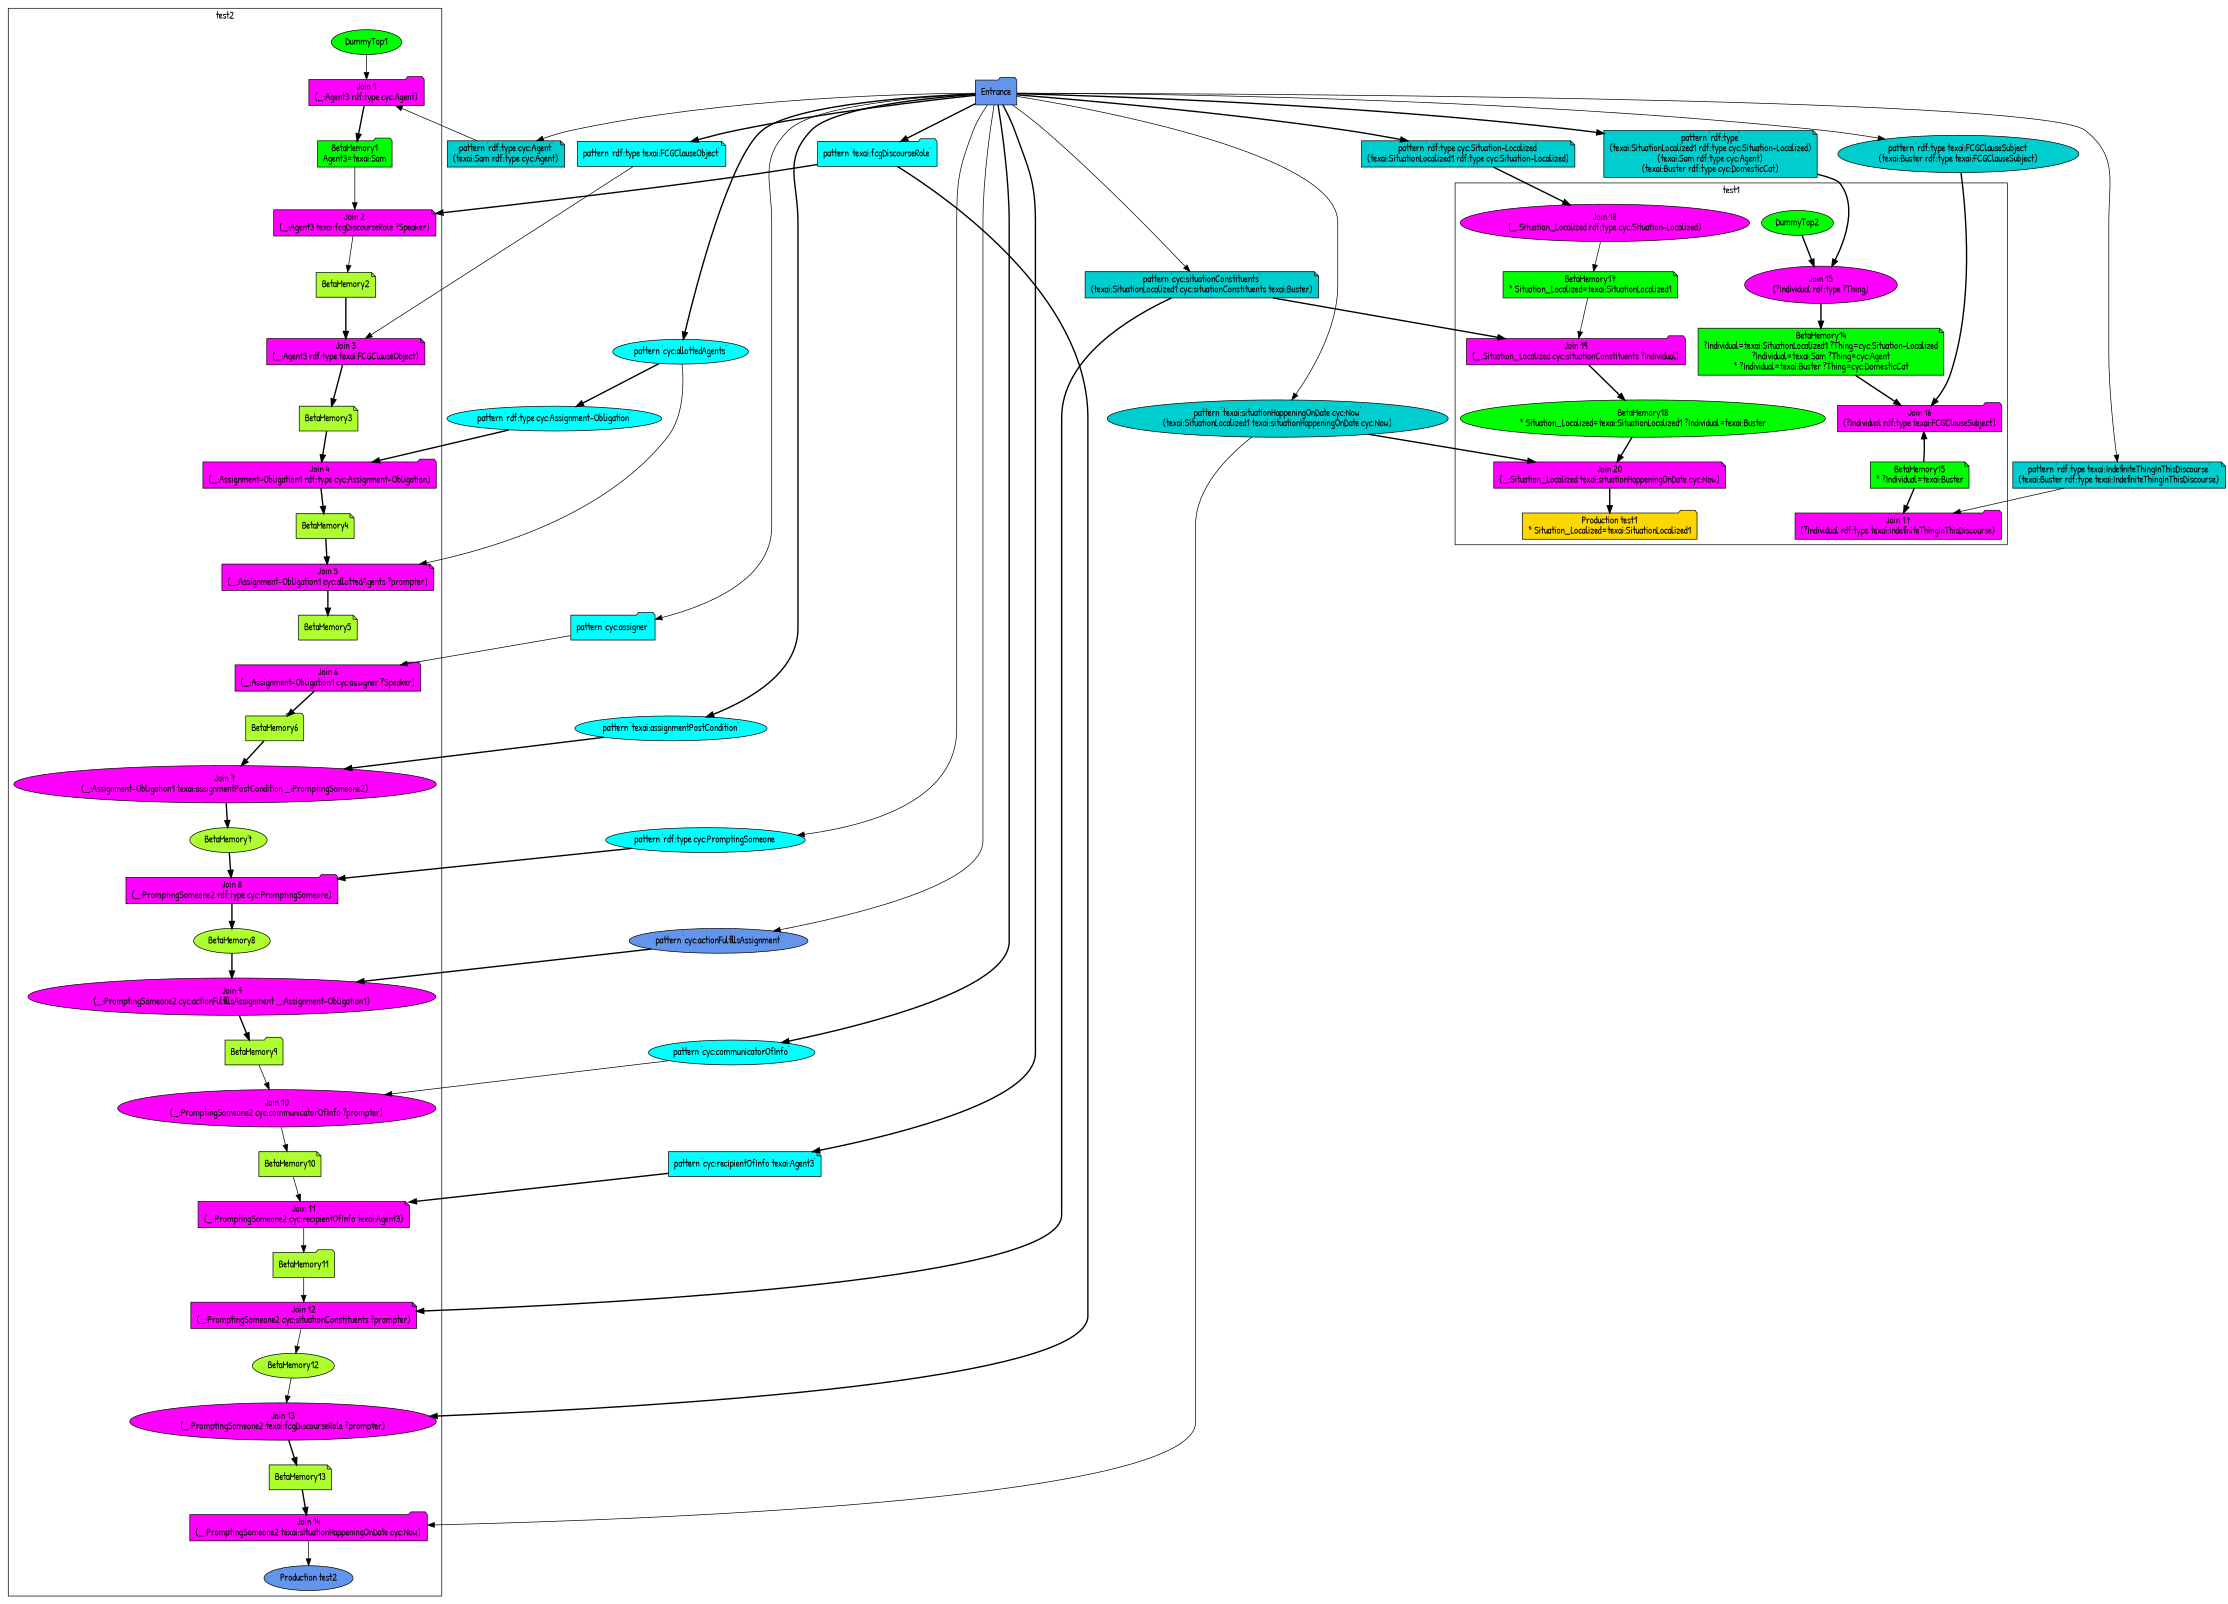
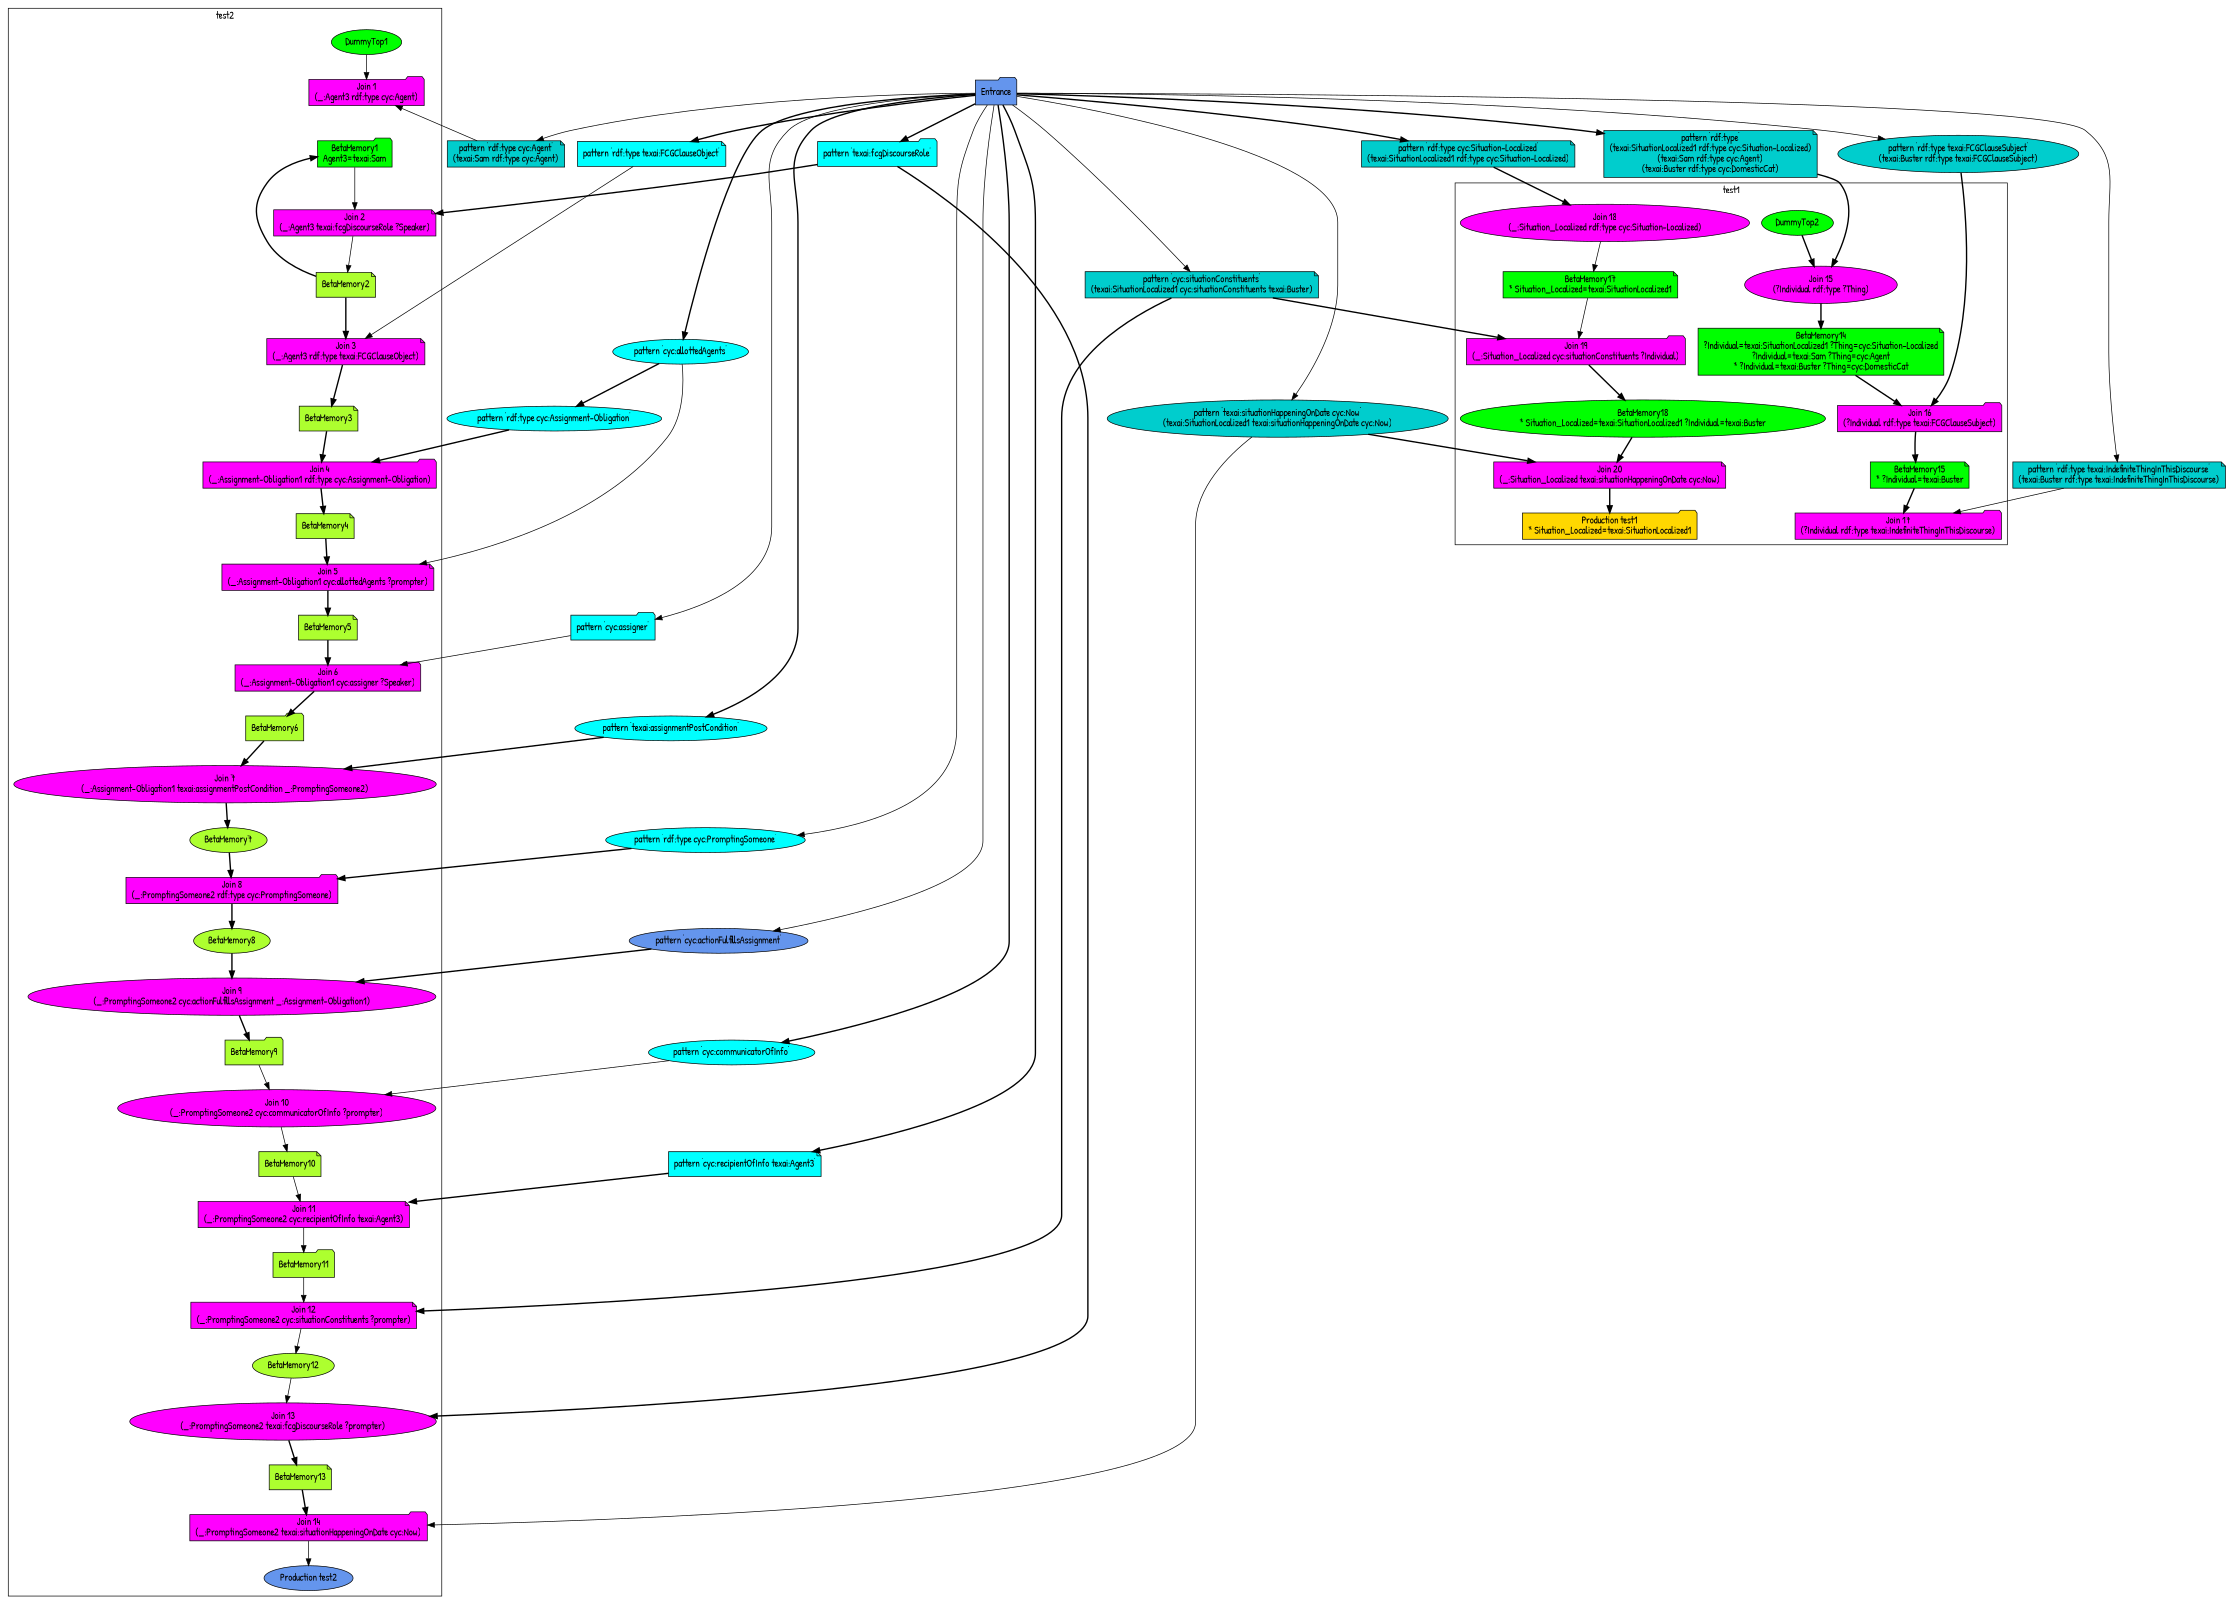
(361, 120) -> (257, 217)
(1924, 450) -> (1915, 443)
none -> (328, 649)
